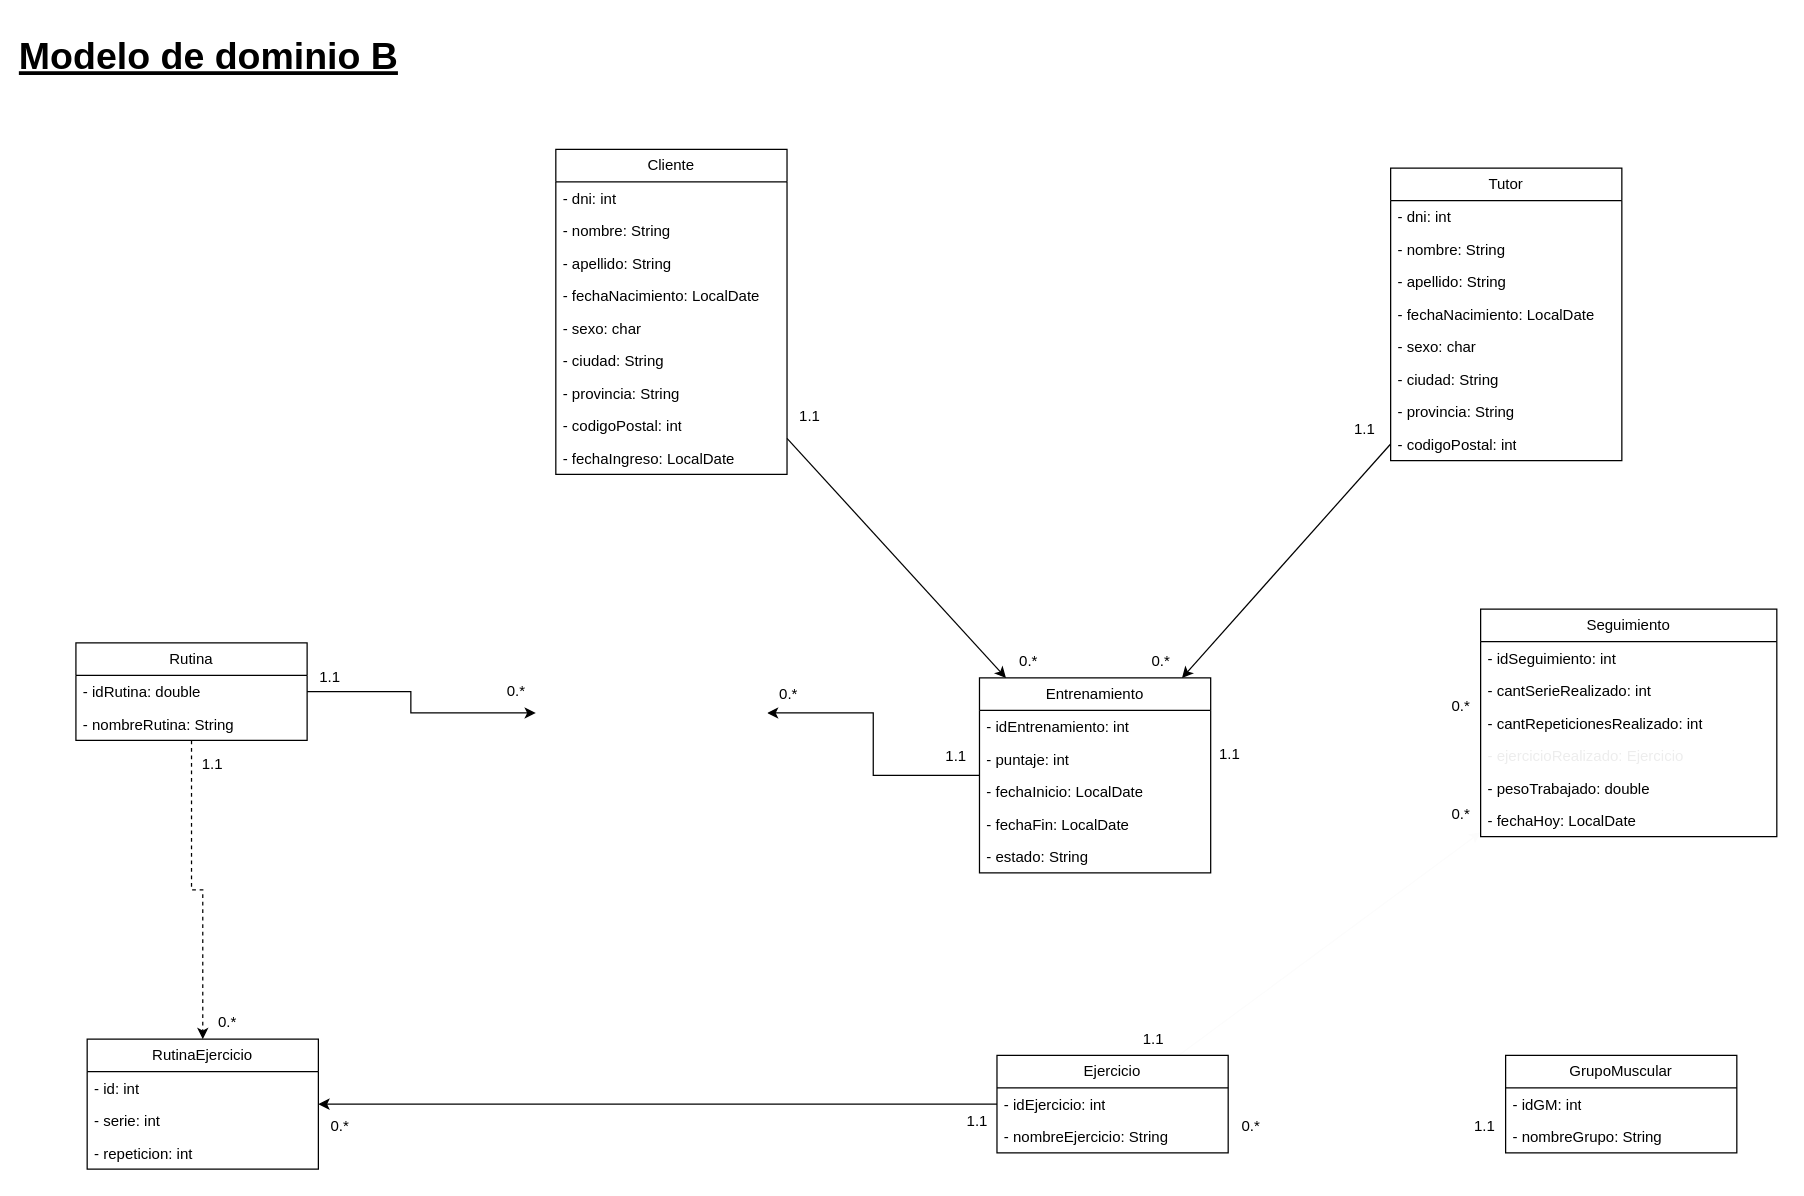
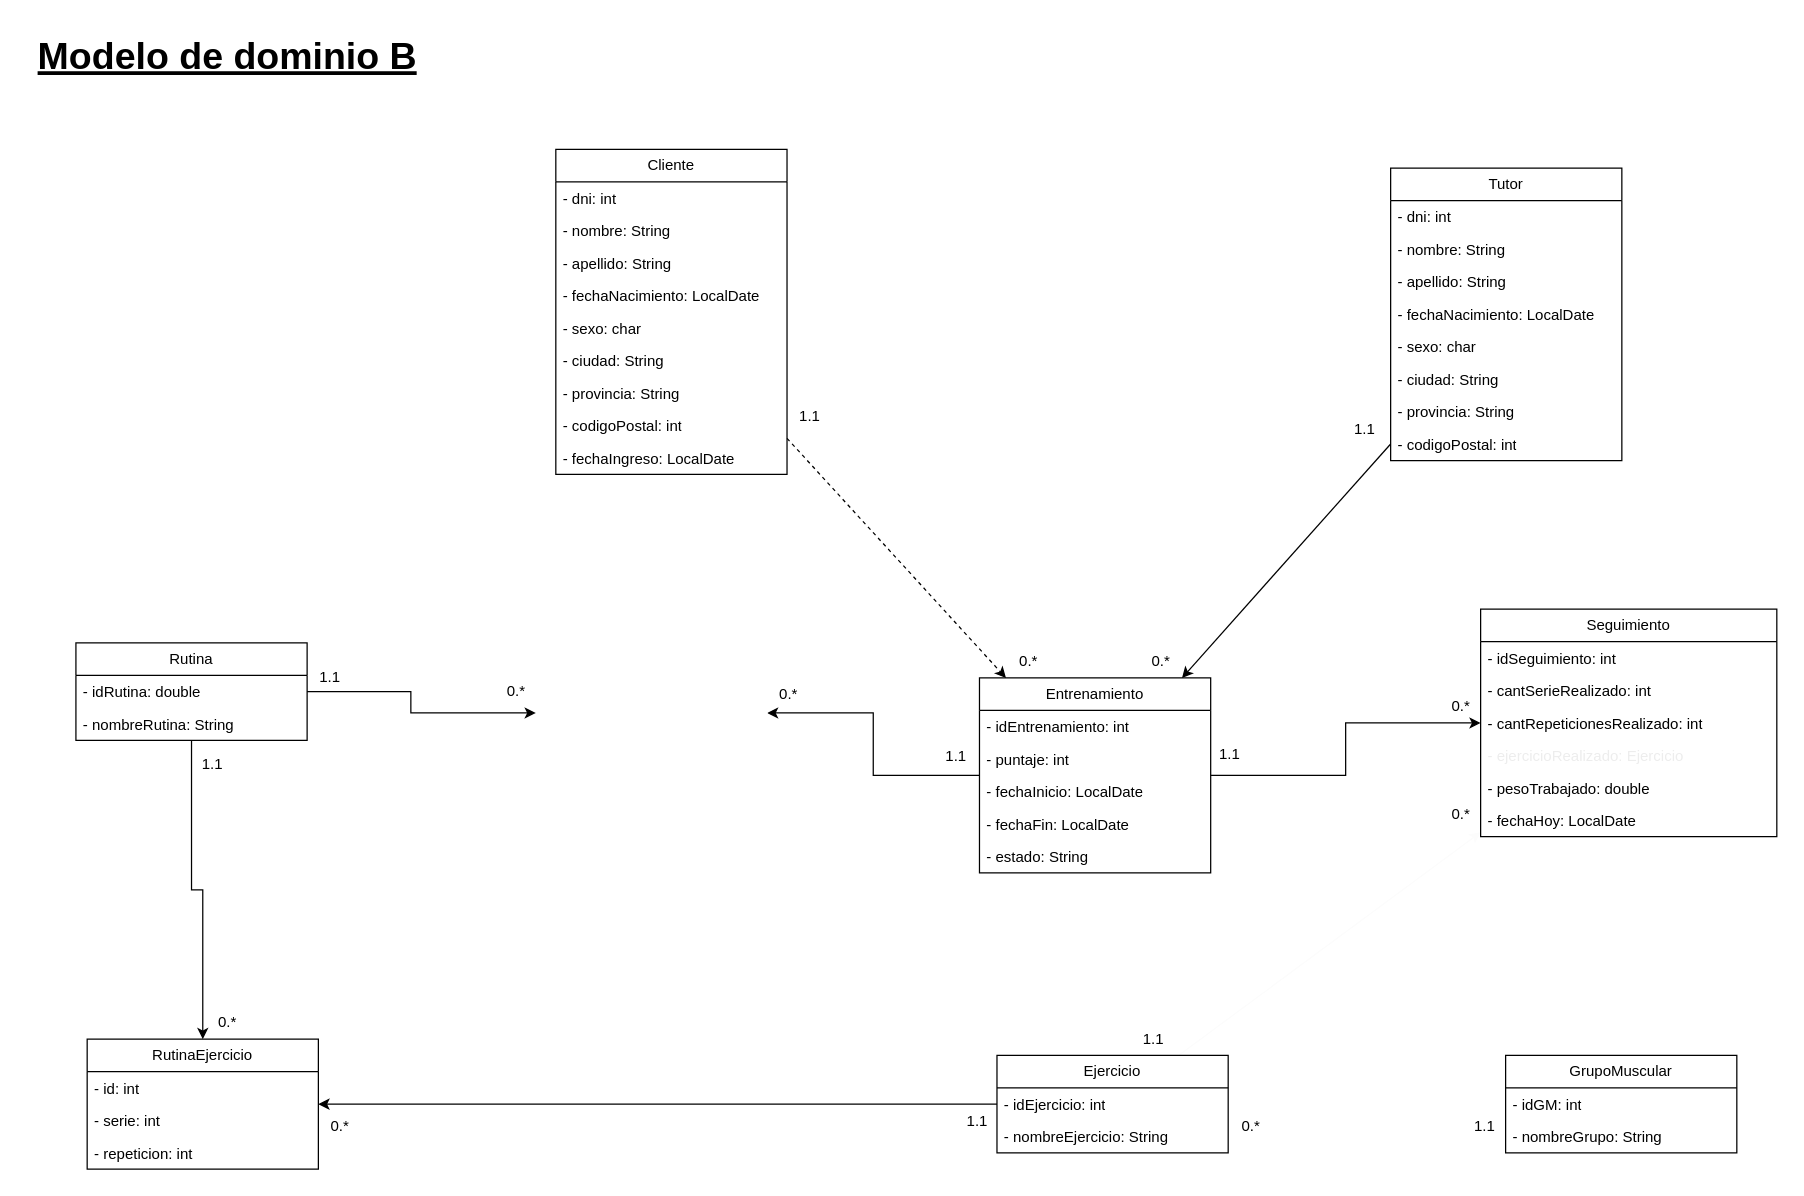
(208, 56) -> (226, 56)
(894, 555) -> (894, 555)
none -> (1346, 753)
(192, 890) -> (192, 890)
